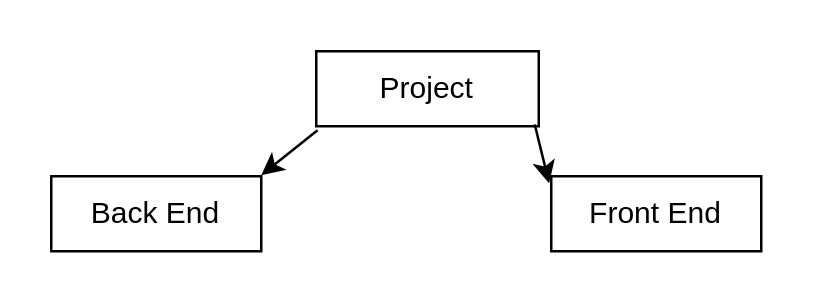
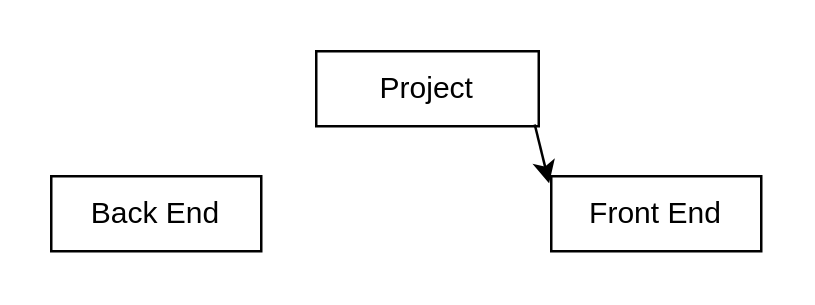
(296, 148) -> none
